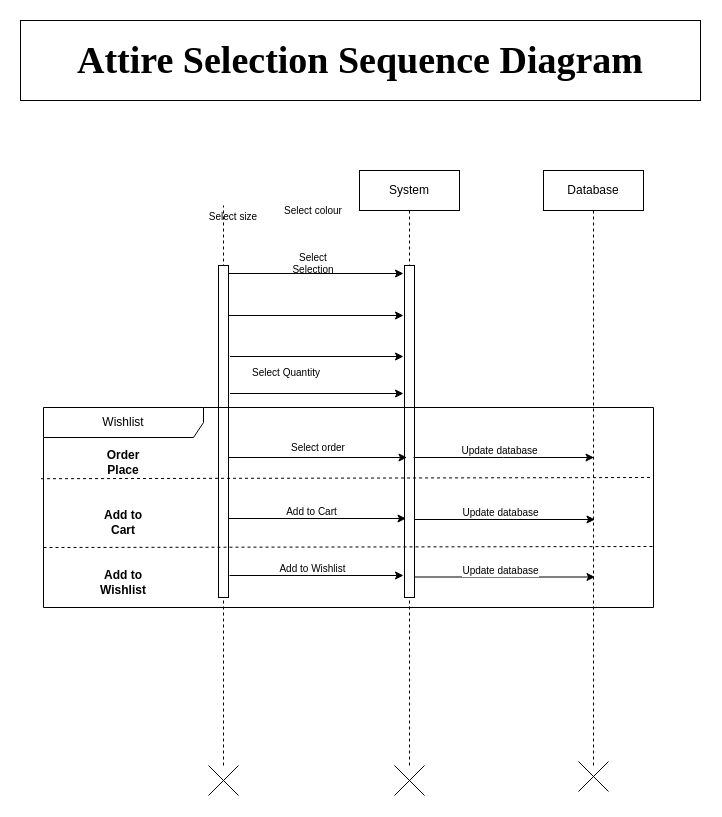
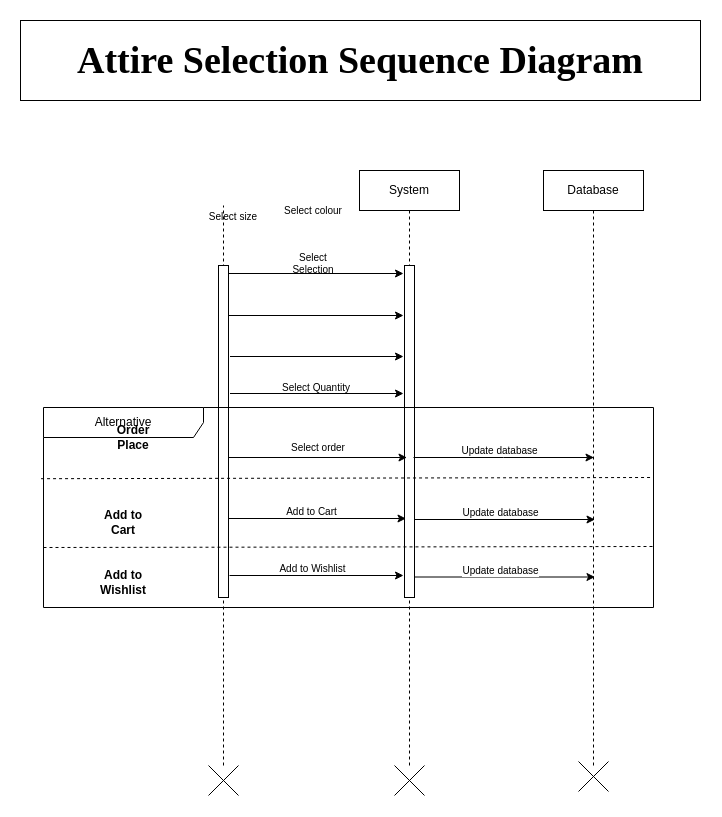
(287, 373) -> (317, 388)
(124, 423) -> (124, 423)
(124, 463) -> (134, 438)
